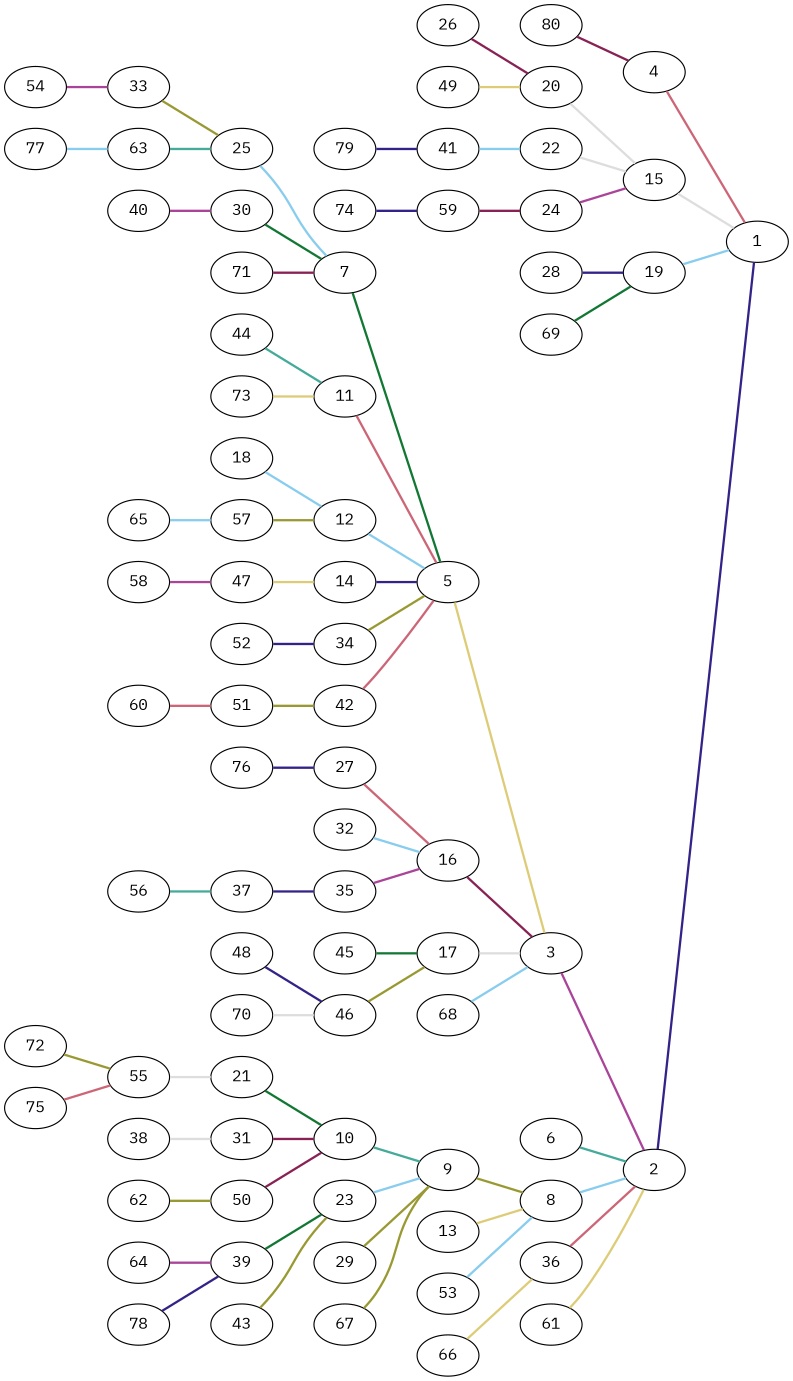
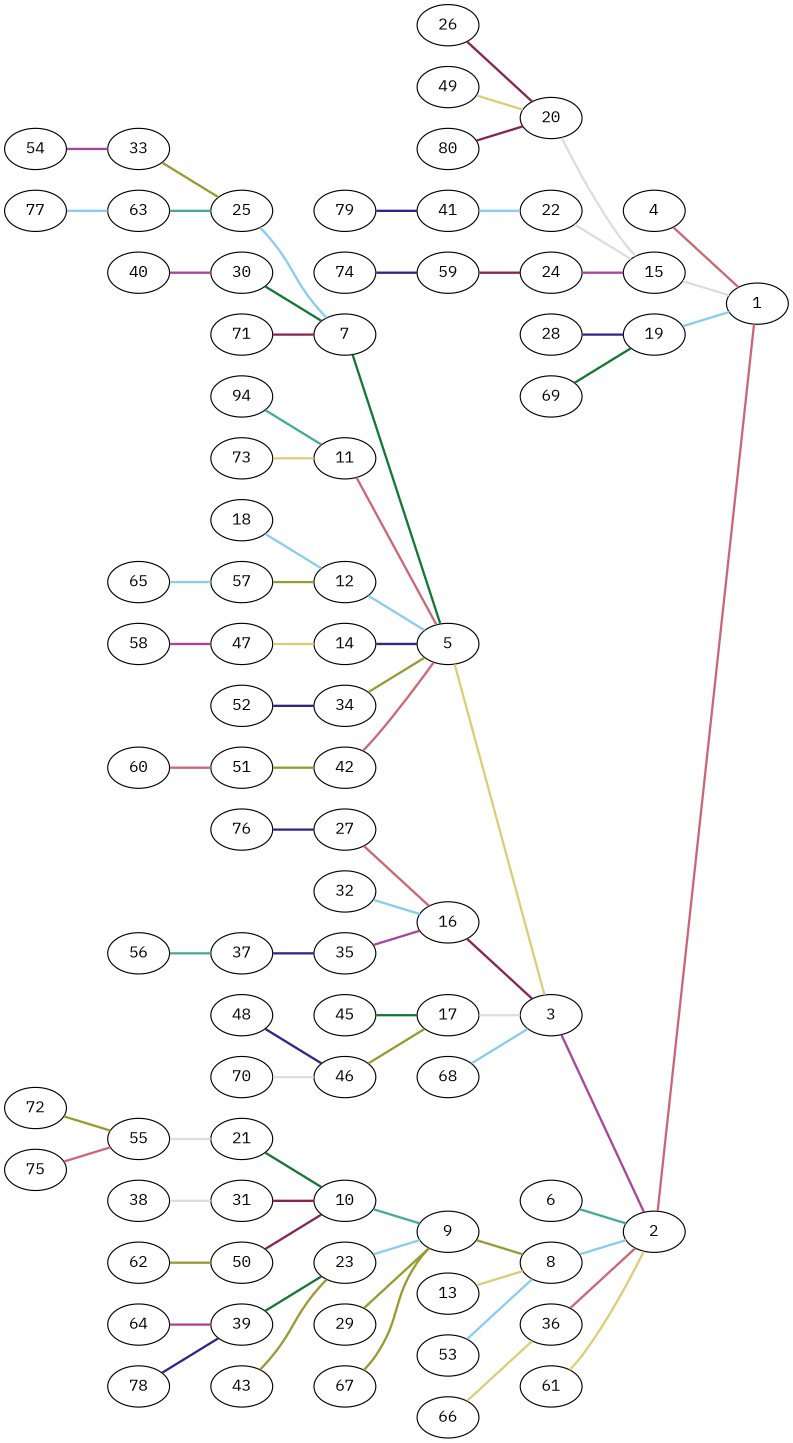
(603, 49) -> (500, 133)
(242, 335) -> (242, 396)
(706, 706) -> (706, 768)
